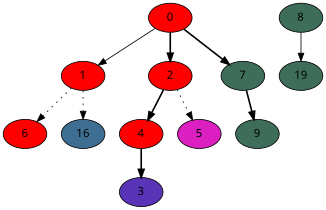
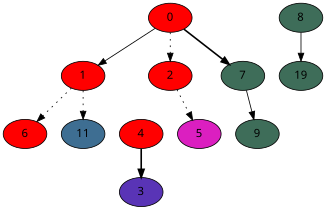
(170, 43) -> (170, 43)
(158, 101) -> none
(249, 101) -> (249, 101)
(83, 134) -> (83, 134)
